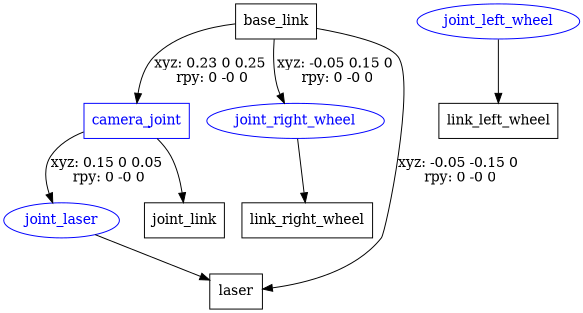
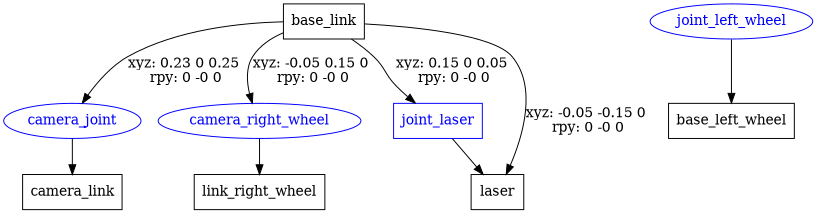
(137, 121) -> (72, 121)
(296, 121) -> (260, 121)
(498, 121) -> (731, 121)
(52, 155) -> (382, 66)
(62, 220) -> (438, 121)
(184, 220) -> (72, 192)
